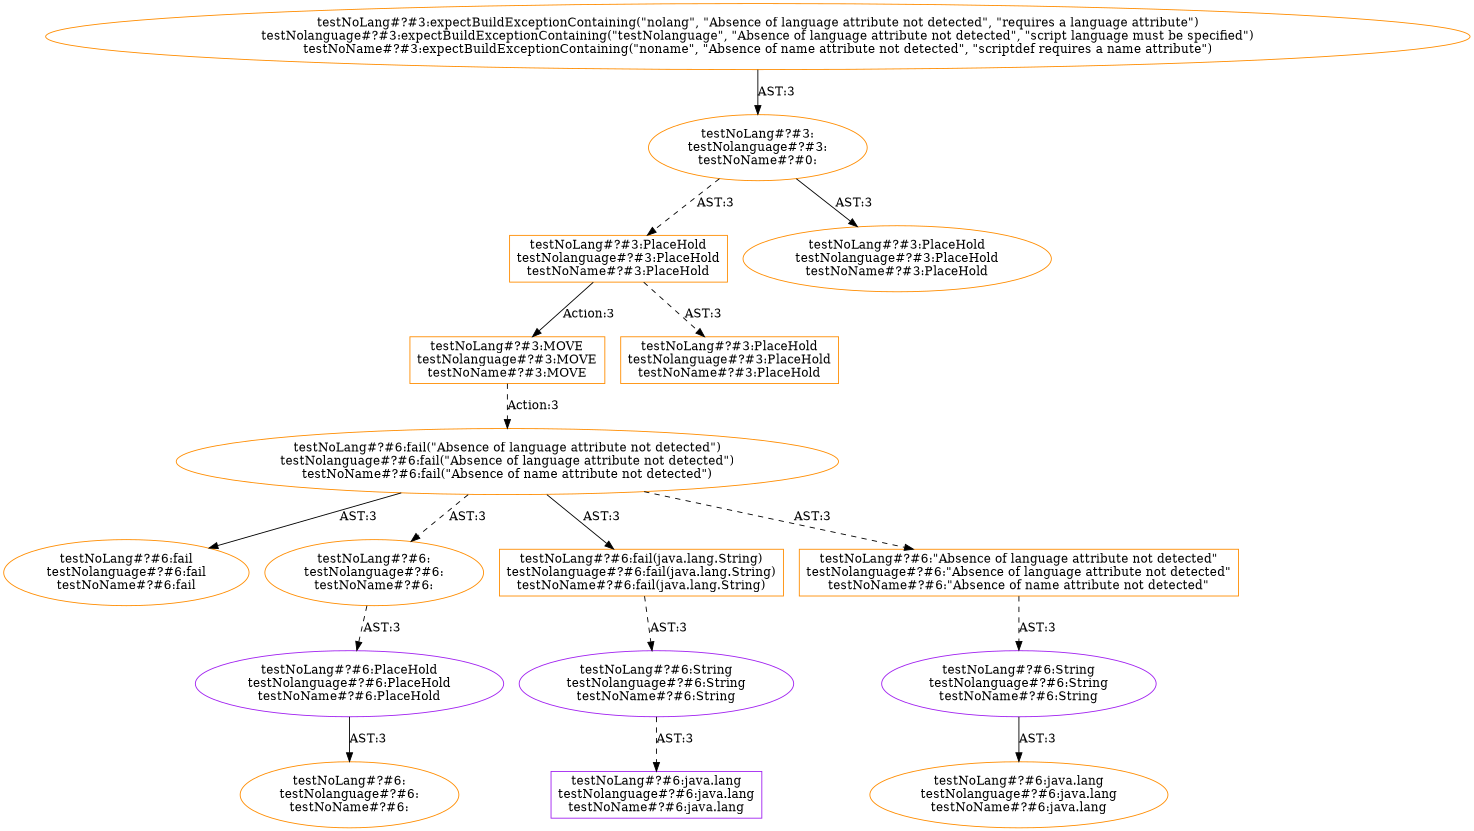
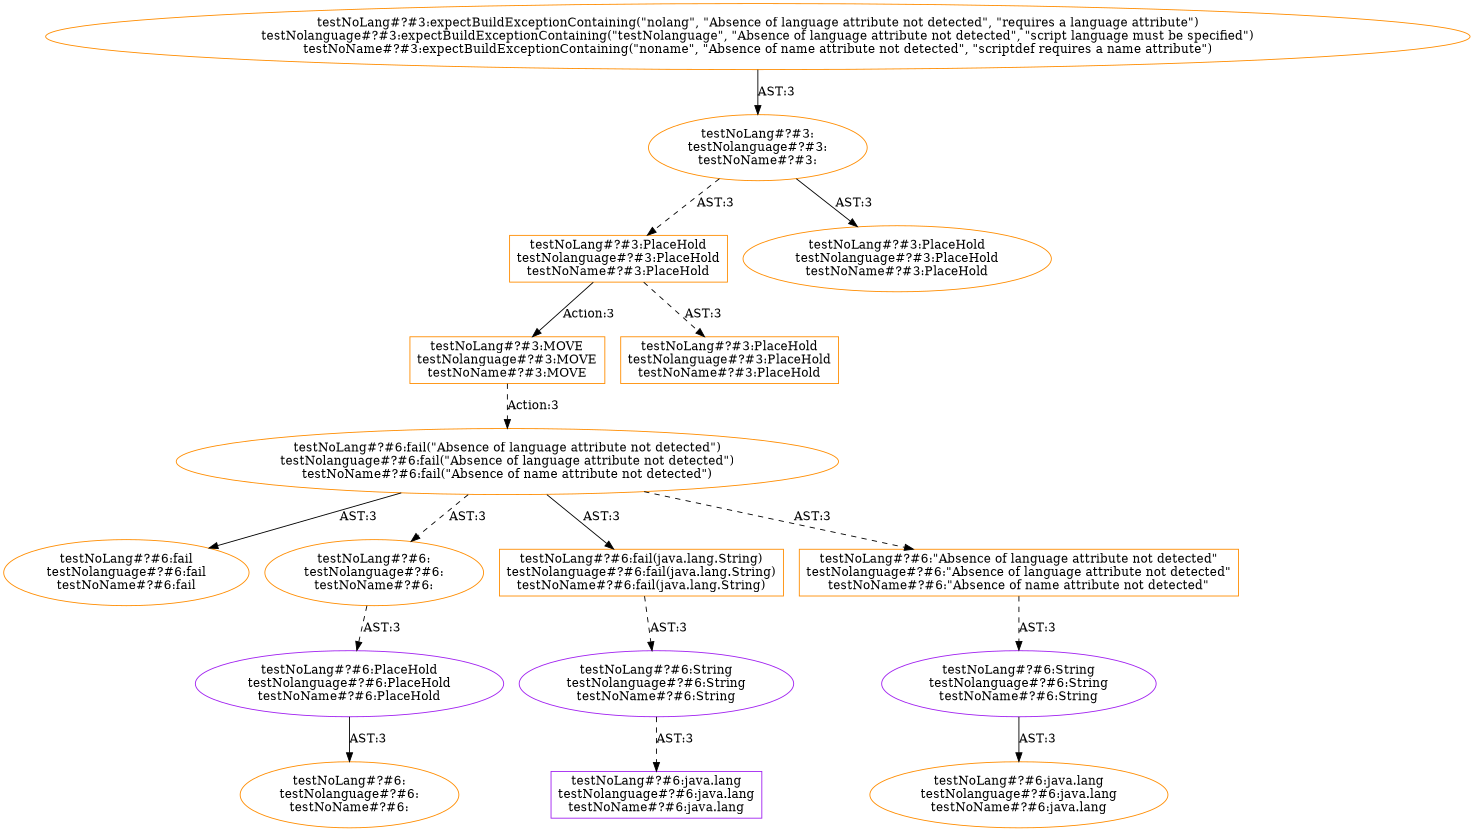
(758, 148) -> (758, 148)
